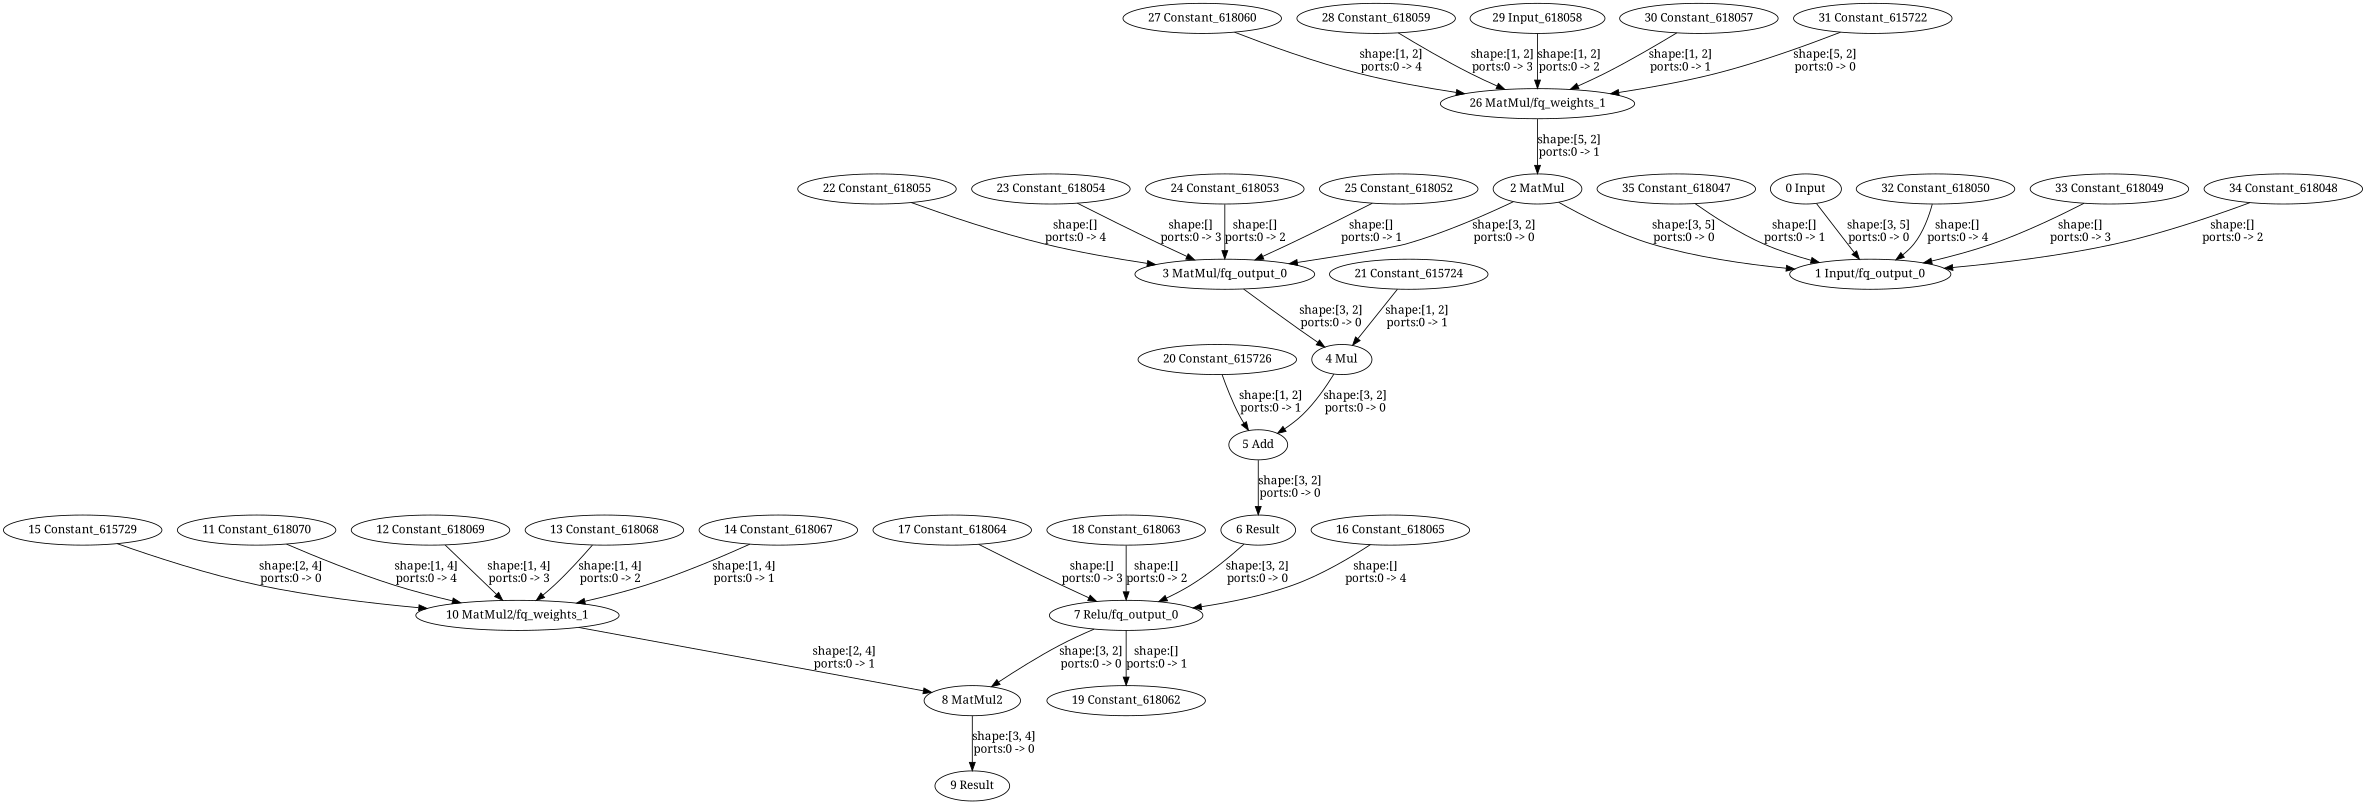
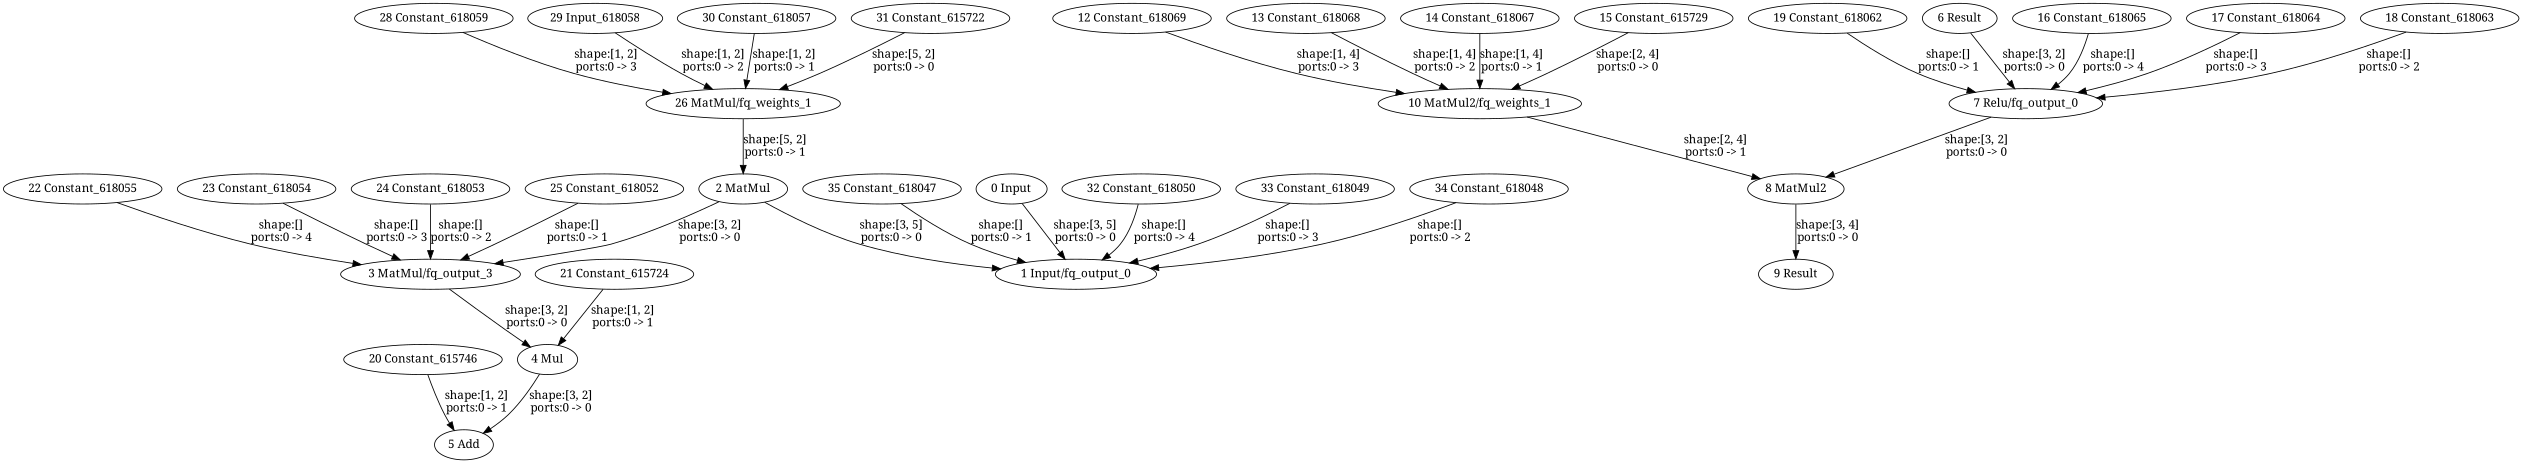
(1202, 18) -> none
(1225, 274) -> (431, 274)
(1217, 360) -> (423, 360)
(1258, 483) -> none
(257, 530) -> none
(1126, 654) -> (1905, 67)
